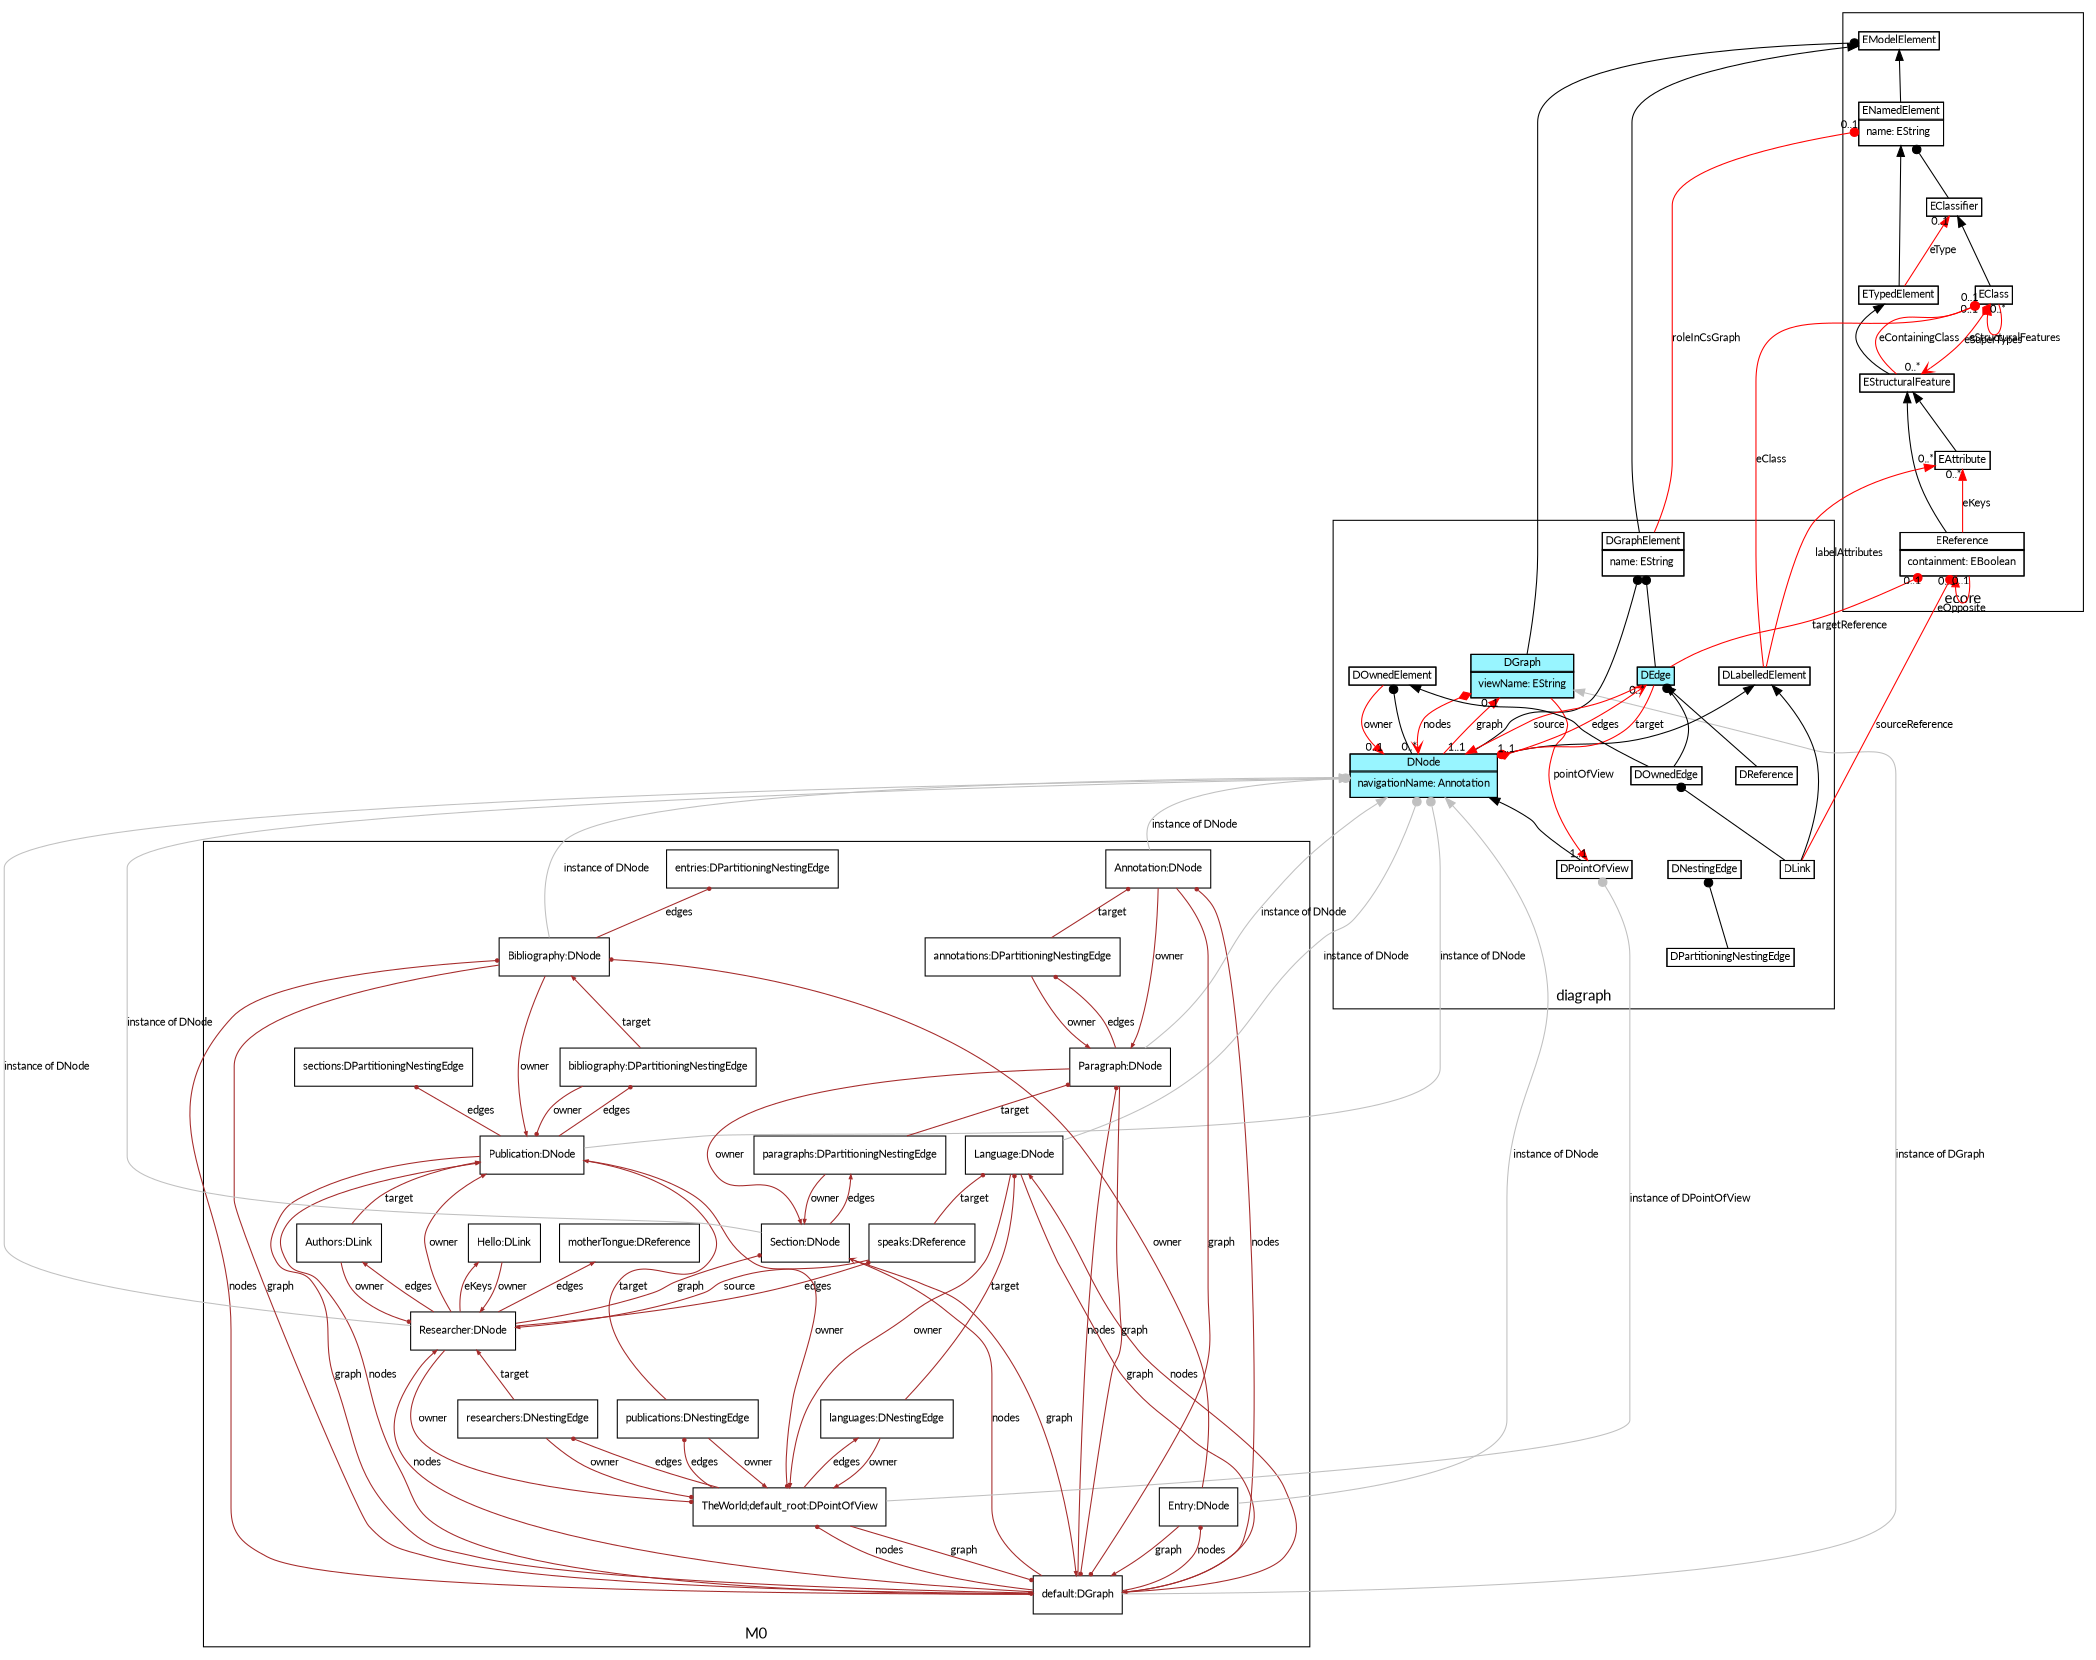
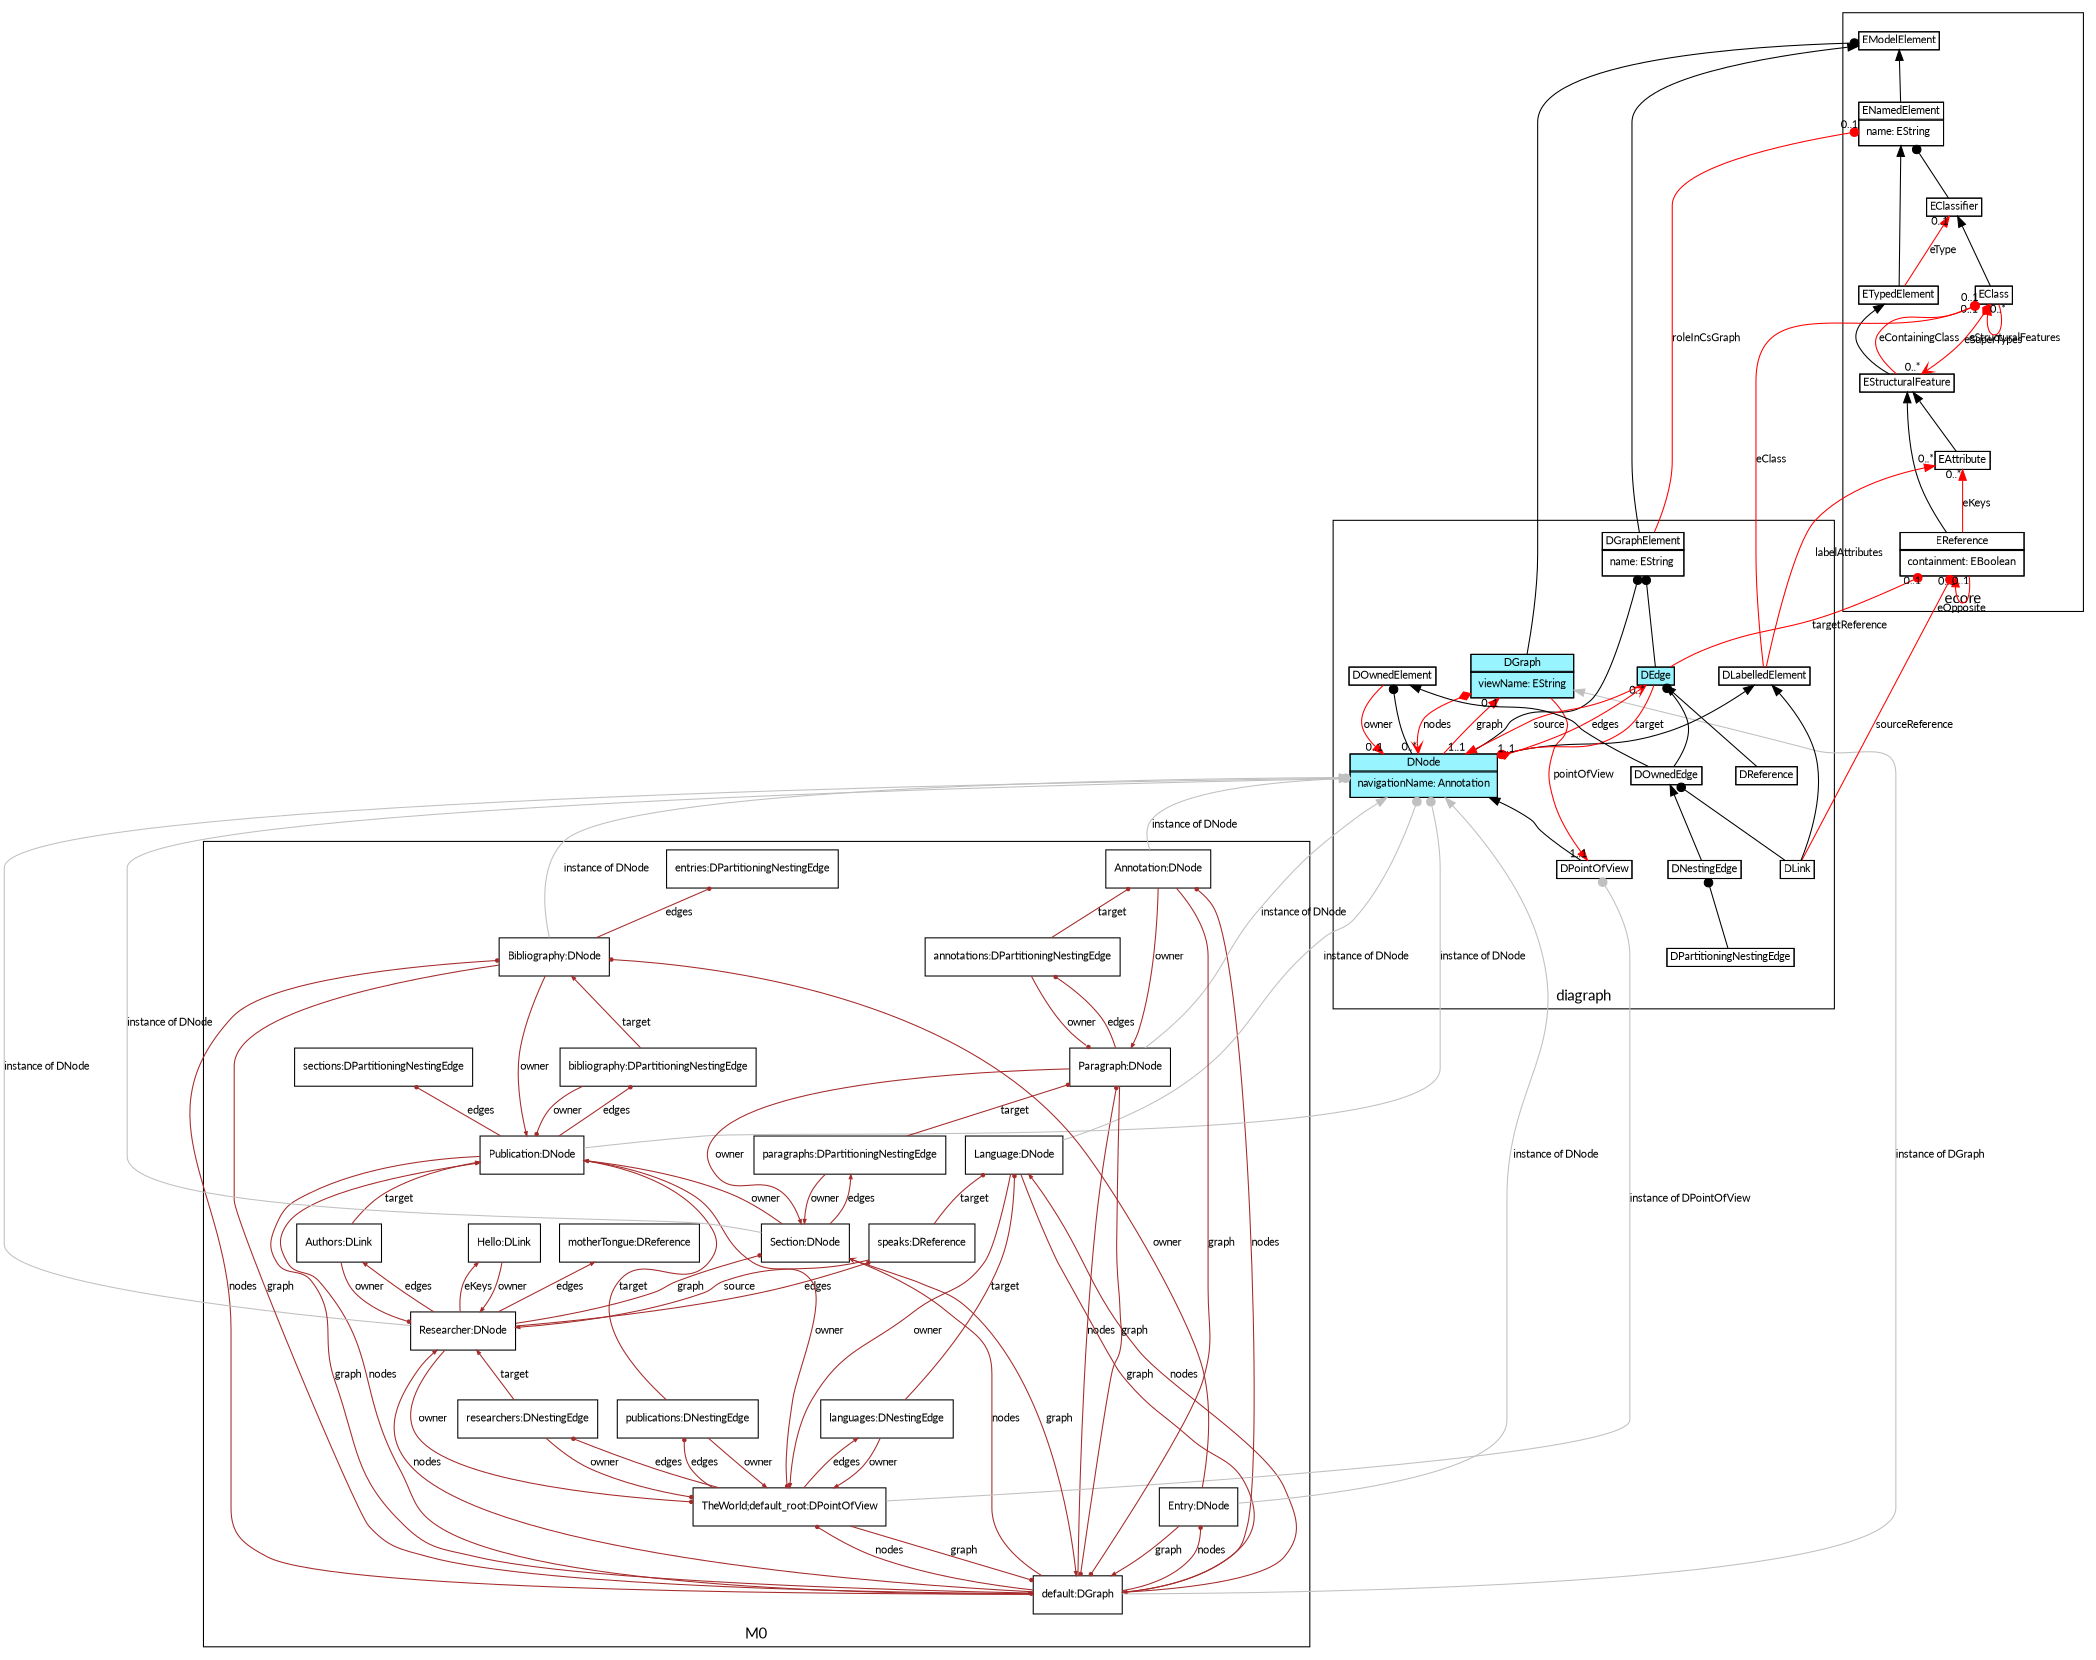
none -> (1688, 828)
(1055, 1014) -> (1055, 1014)
(425, 1234) -> (690, 1180)
